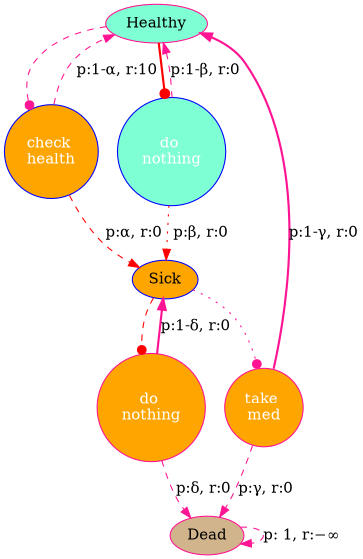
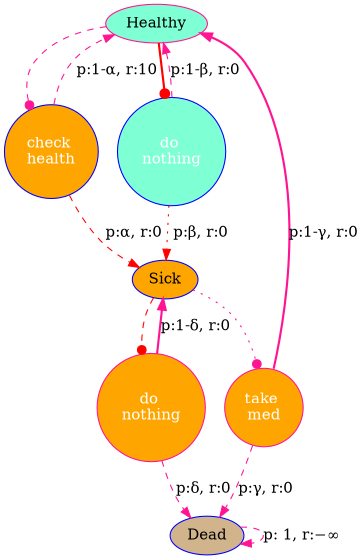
(207, 536) -> (207, 536)
